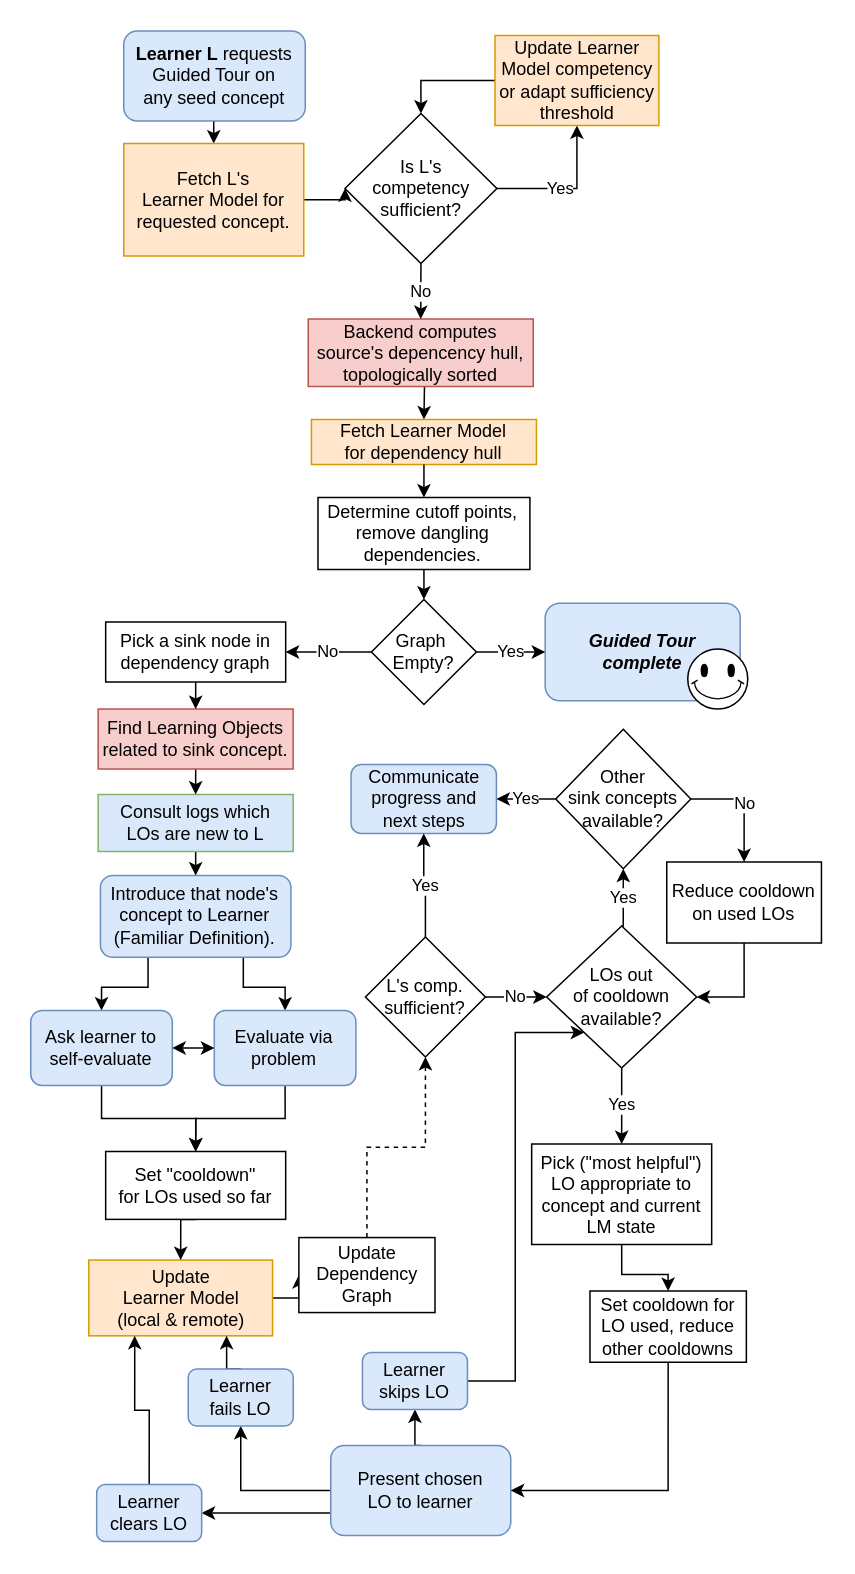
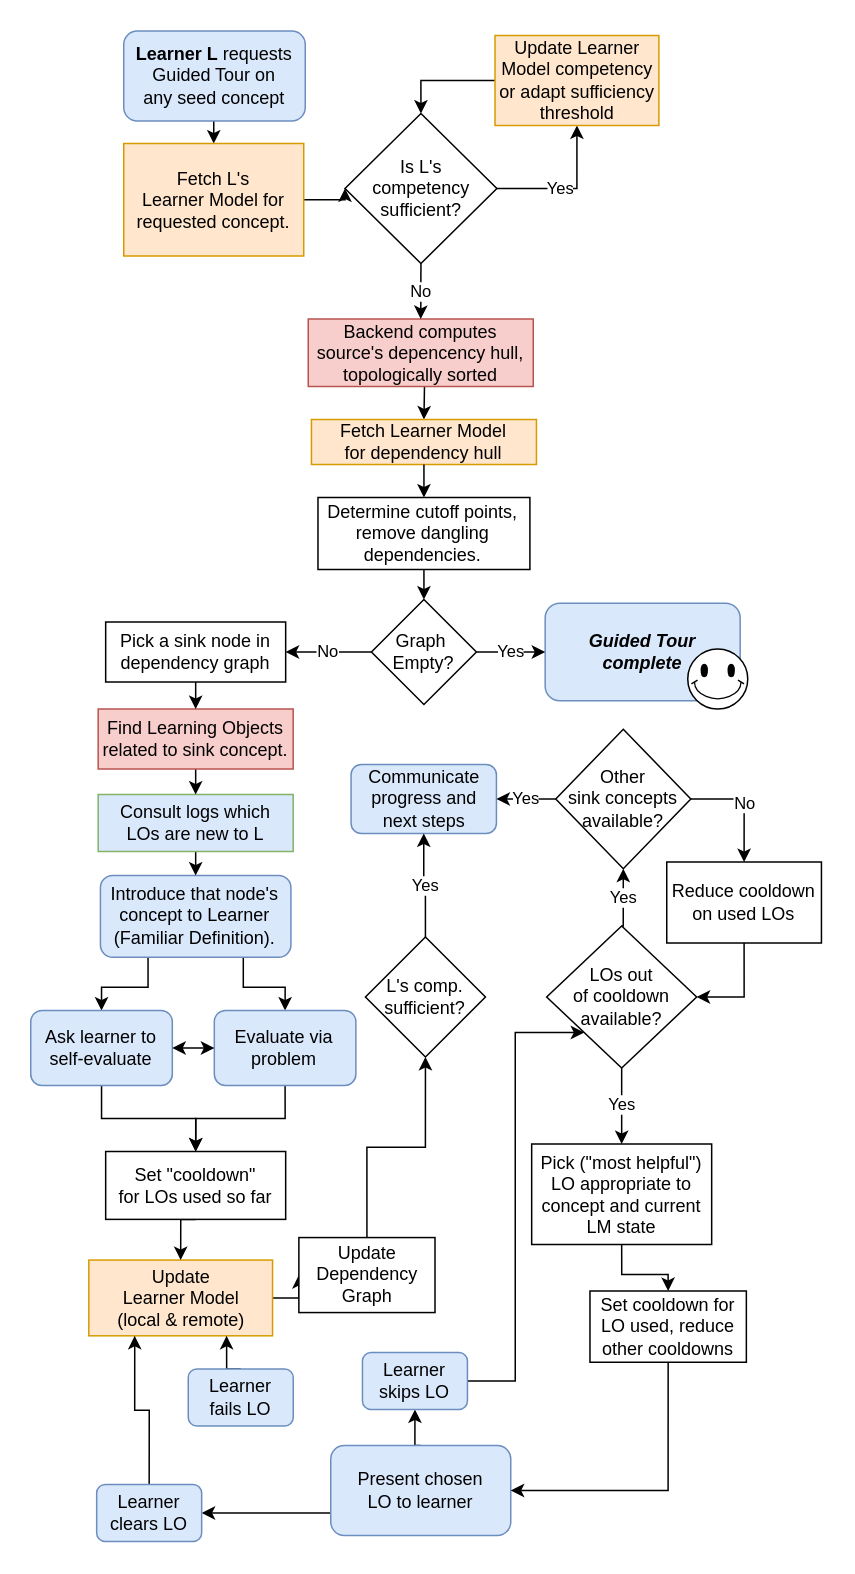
(511, 997) -> none
(391, 1147) -> (391, 1147)
(259, 1490) -> none
